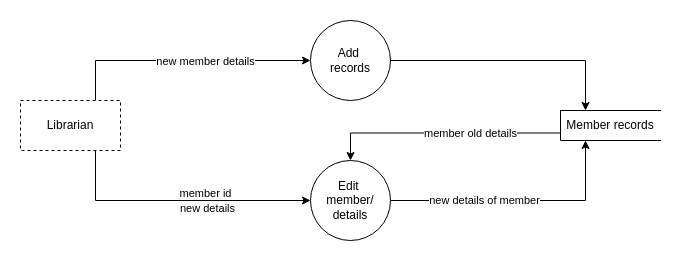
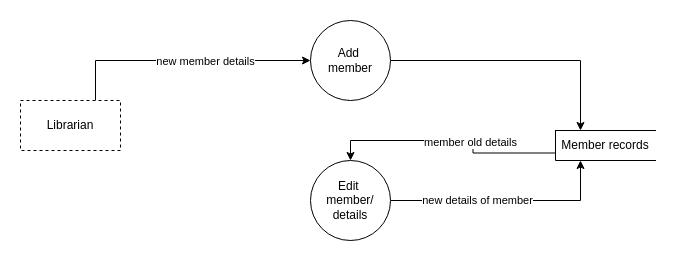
(351, 61) -> (351, 61)
(611, 126) -> (606, 146)
(175, 201) -> none
